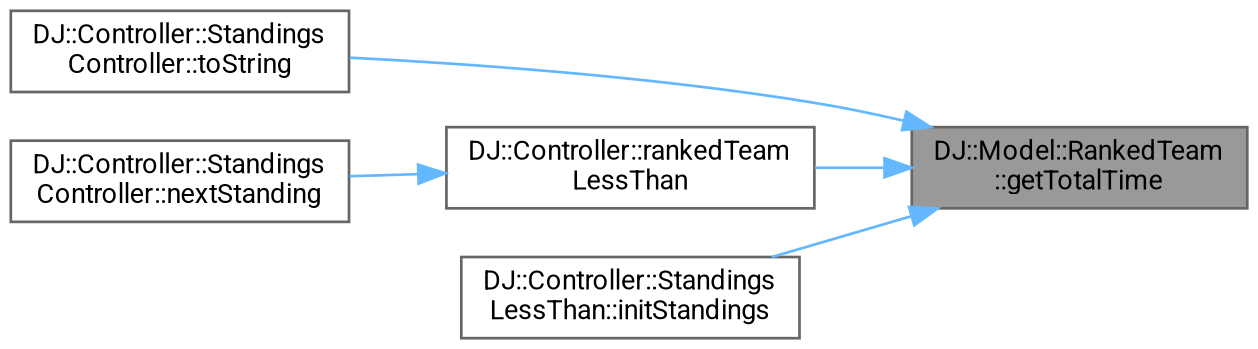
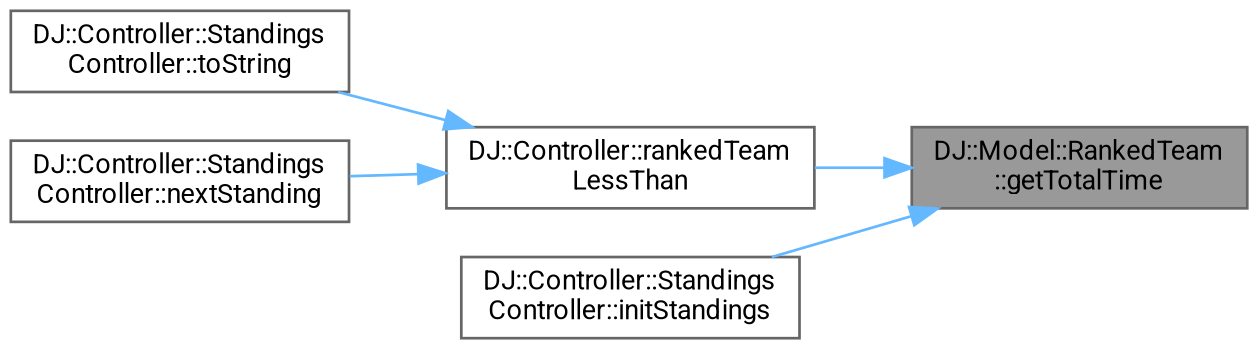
(628, 79) -> (392, 106)
(630, 298) -> (630, 298)
